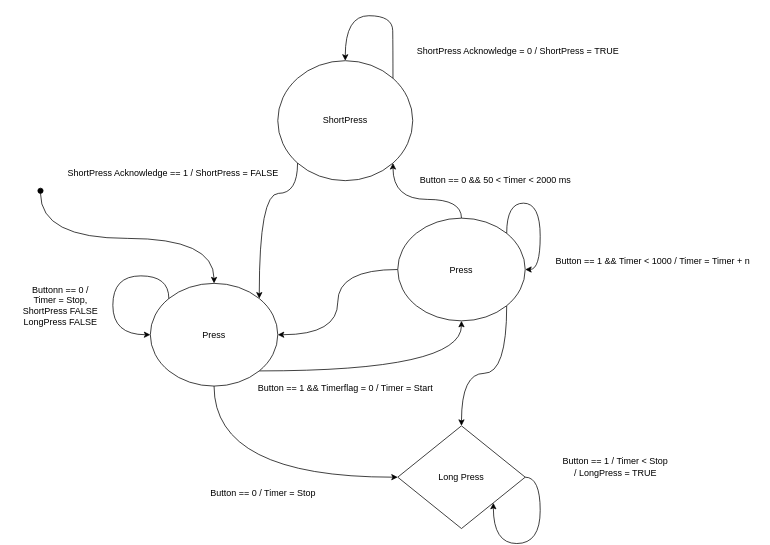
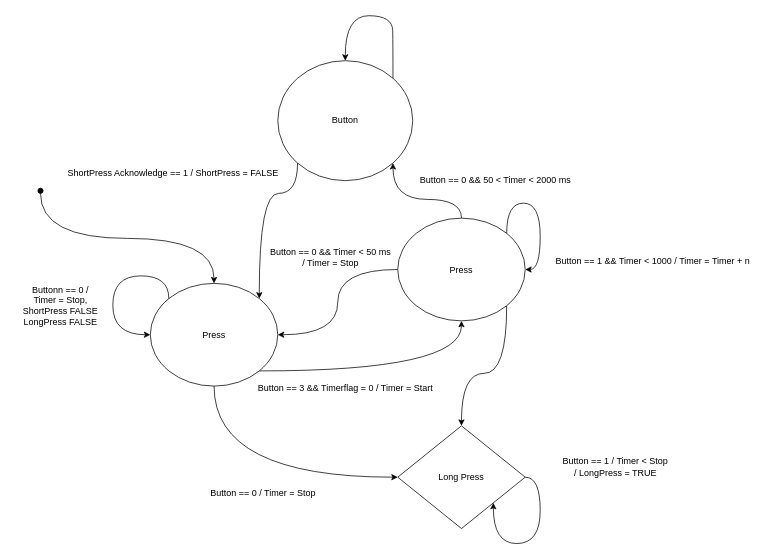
(518, 51) -> none
(345, 120) -> (345, 120)
none -> (330, 257)
(346, 388) -> (346, 388)
